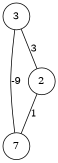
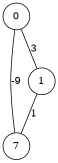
(16, 16) -> (16, 16)
(42, 81) -> (42, 81)
